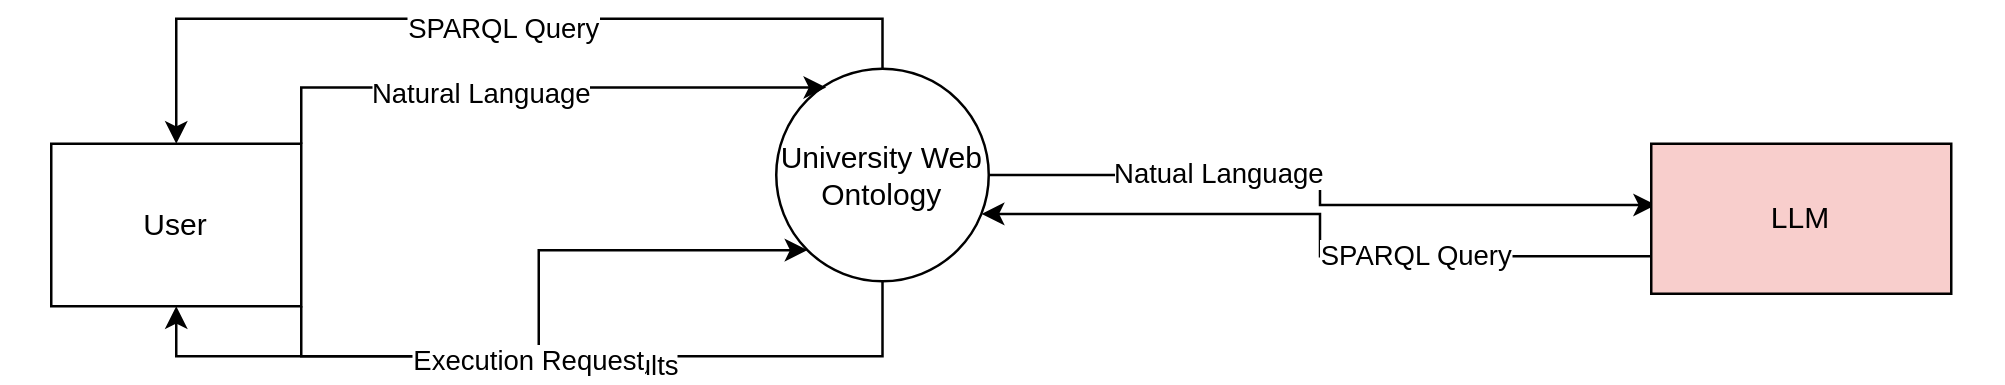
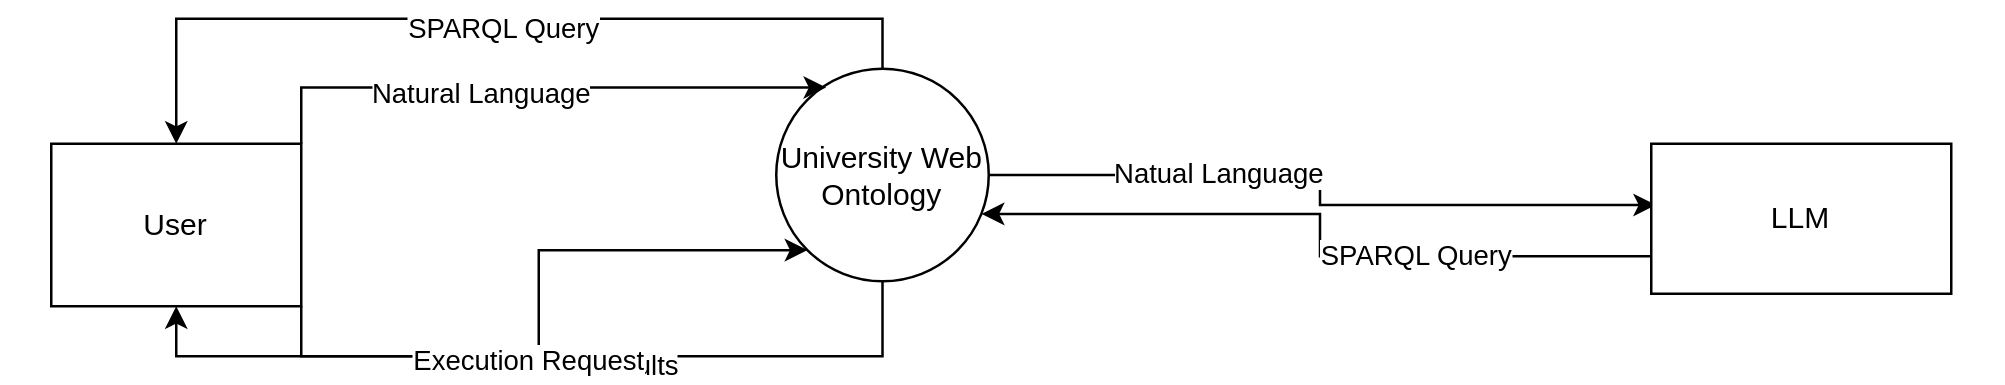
(1801, 219) -> (1801, 219)
